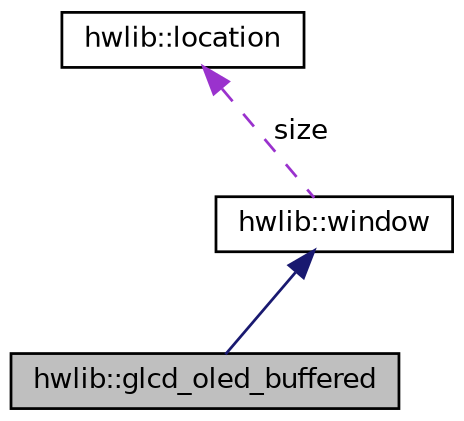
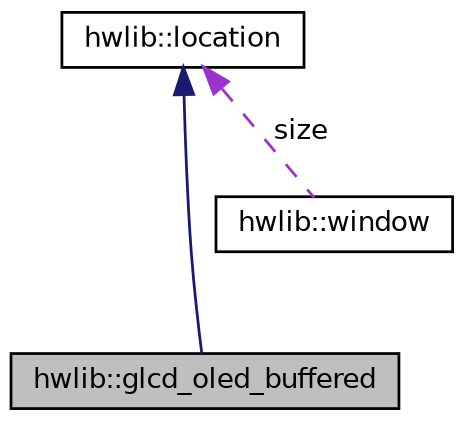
(261, 313) -> (189, 225)
